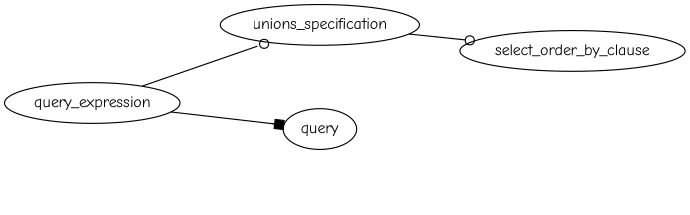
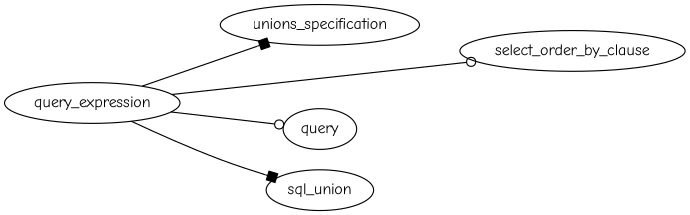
(437, 37) -> (319, 78)
(200, 66) -> (200, 66)
(223, 118) -> (223, 118)
none -> (320, 190)
